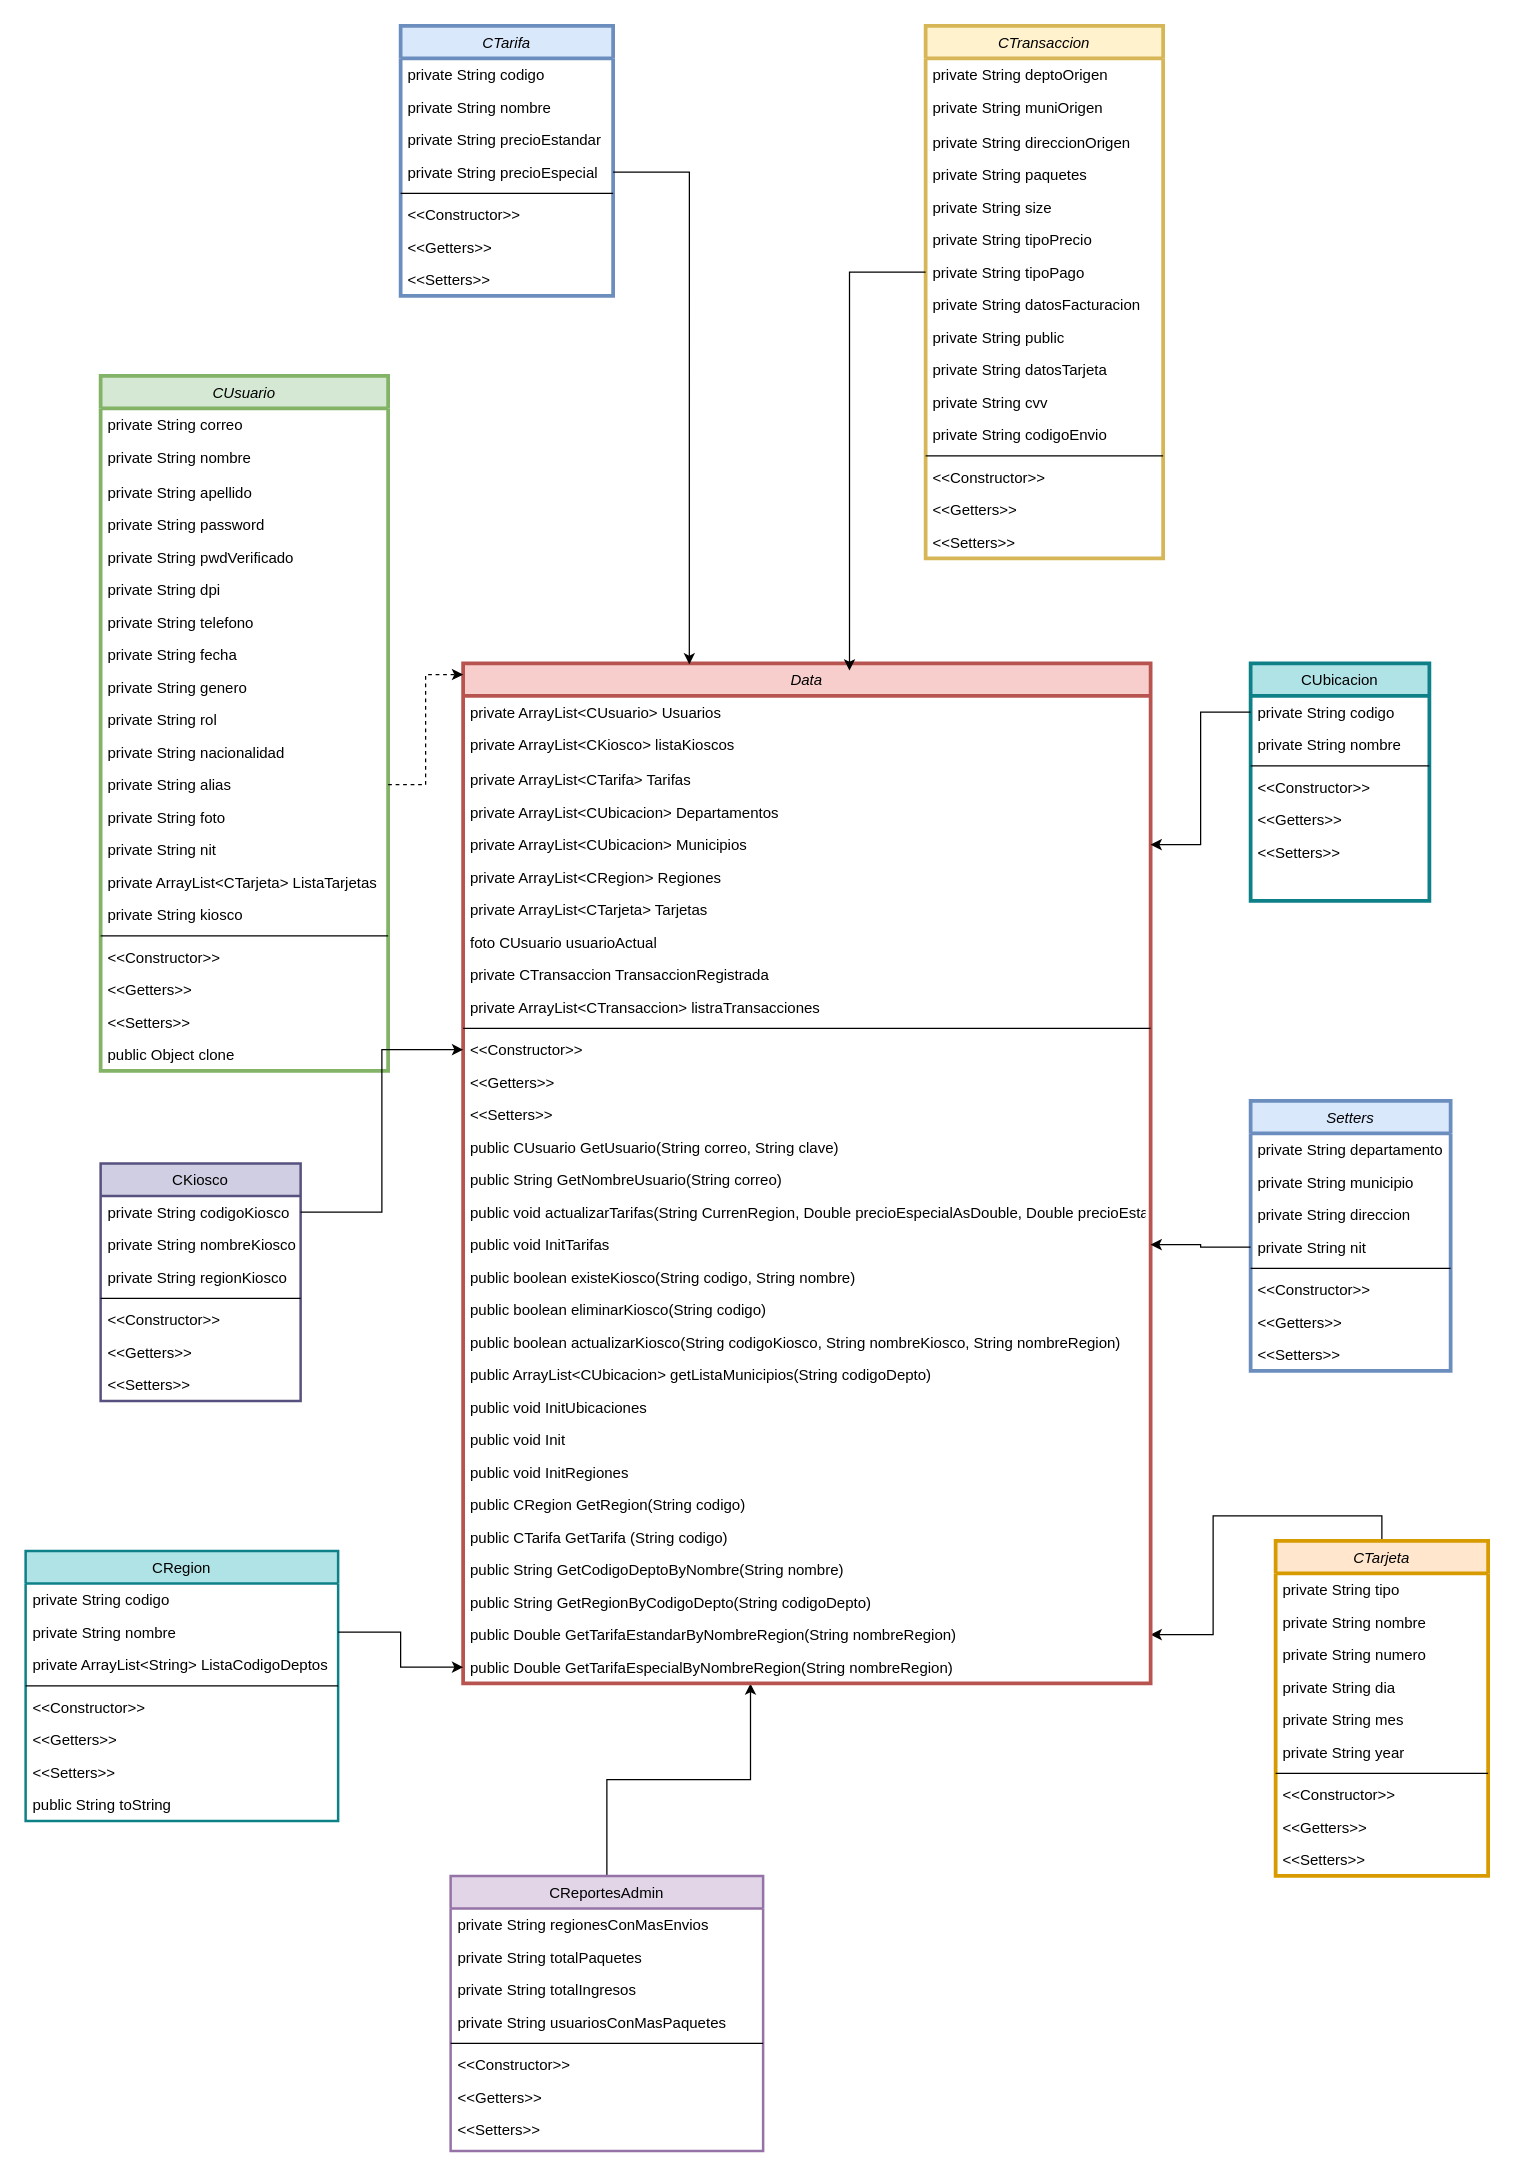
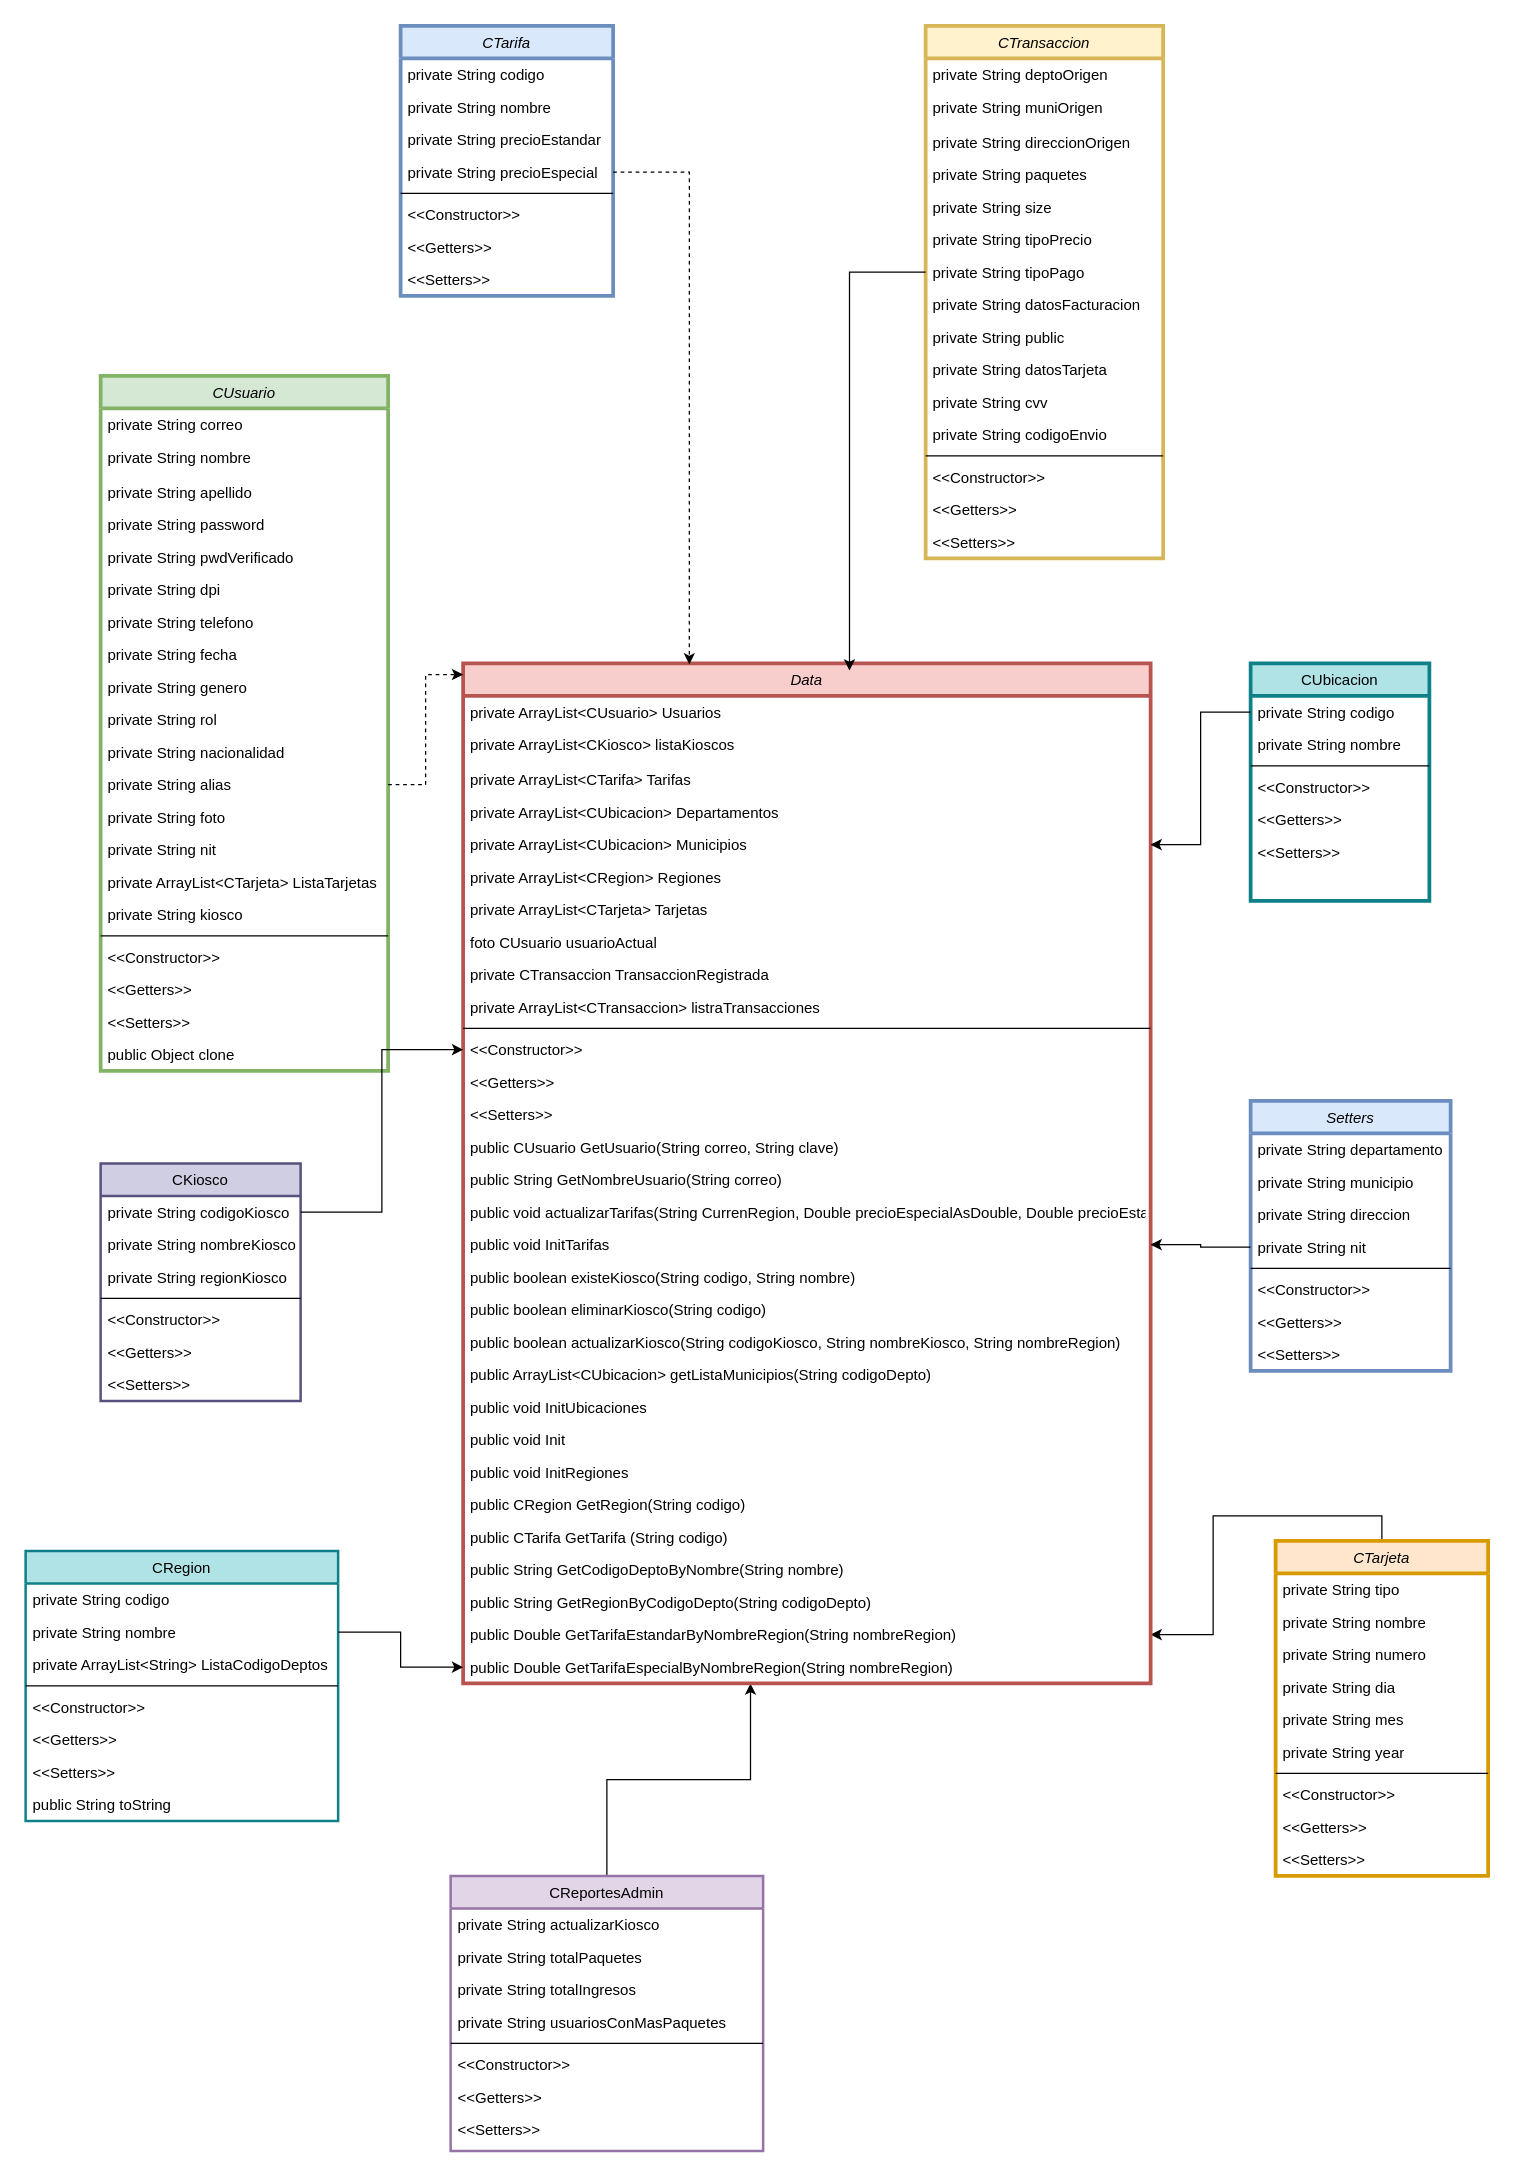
(689, 377) -> (689, 377)
(593, 1925) -> (574, 1925)
